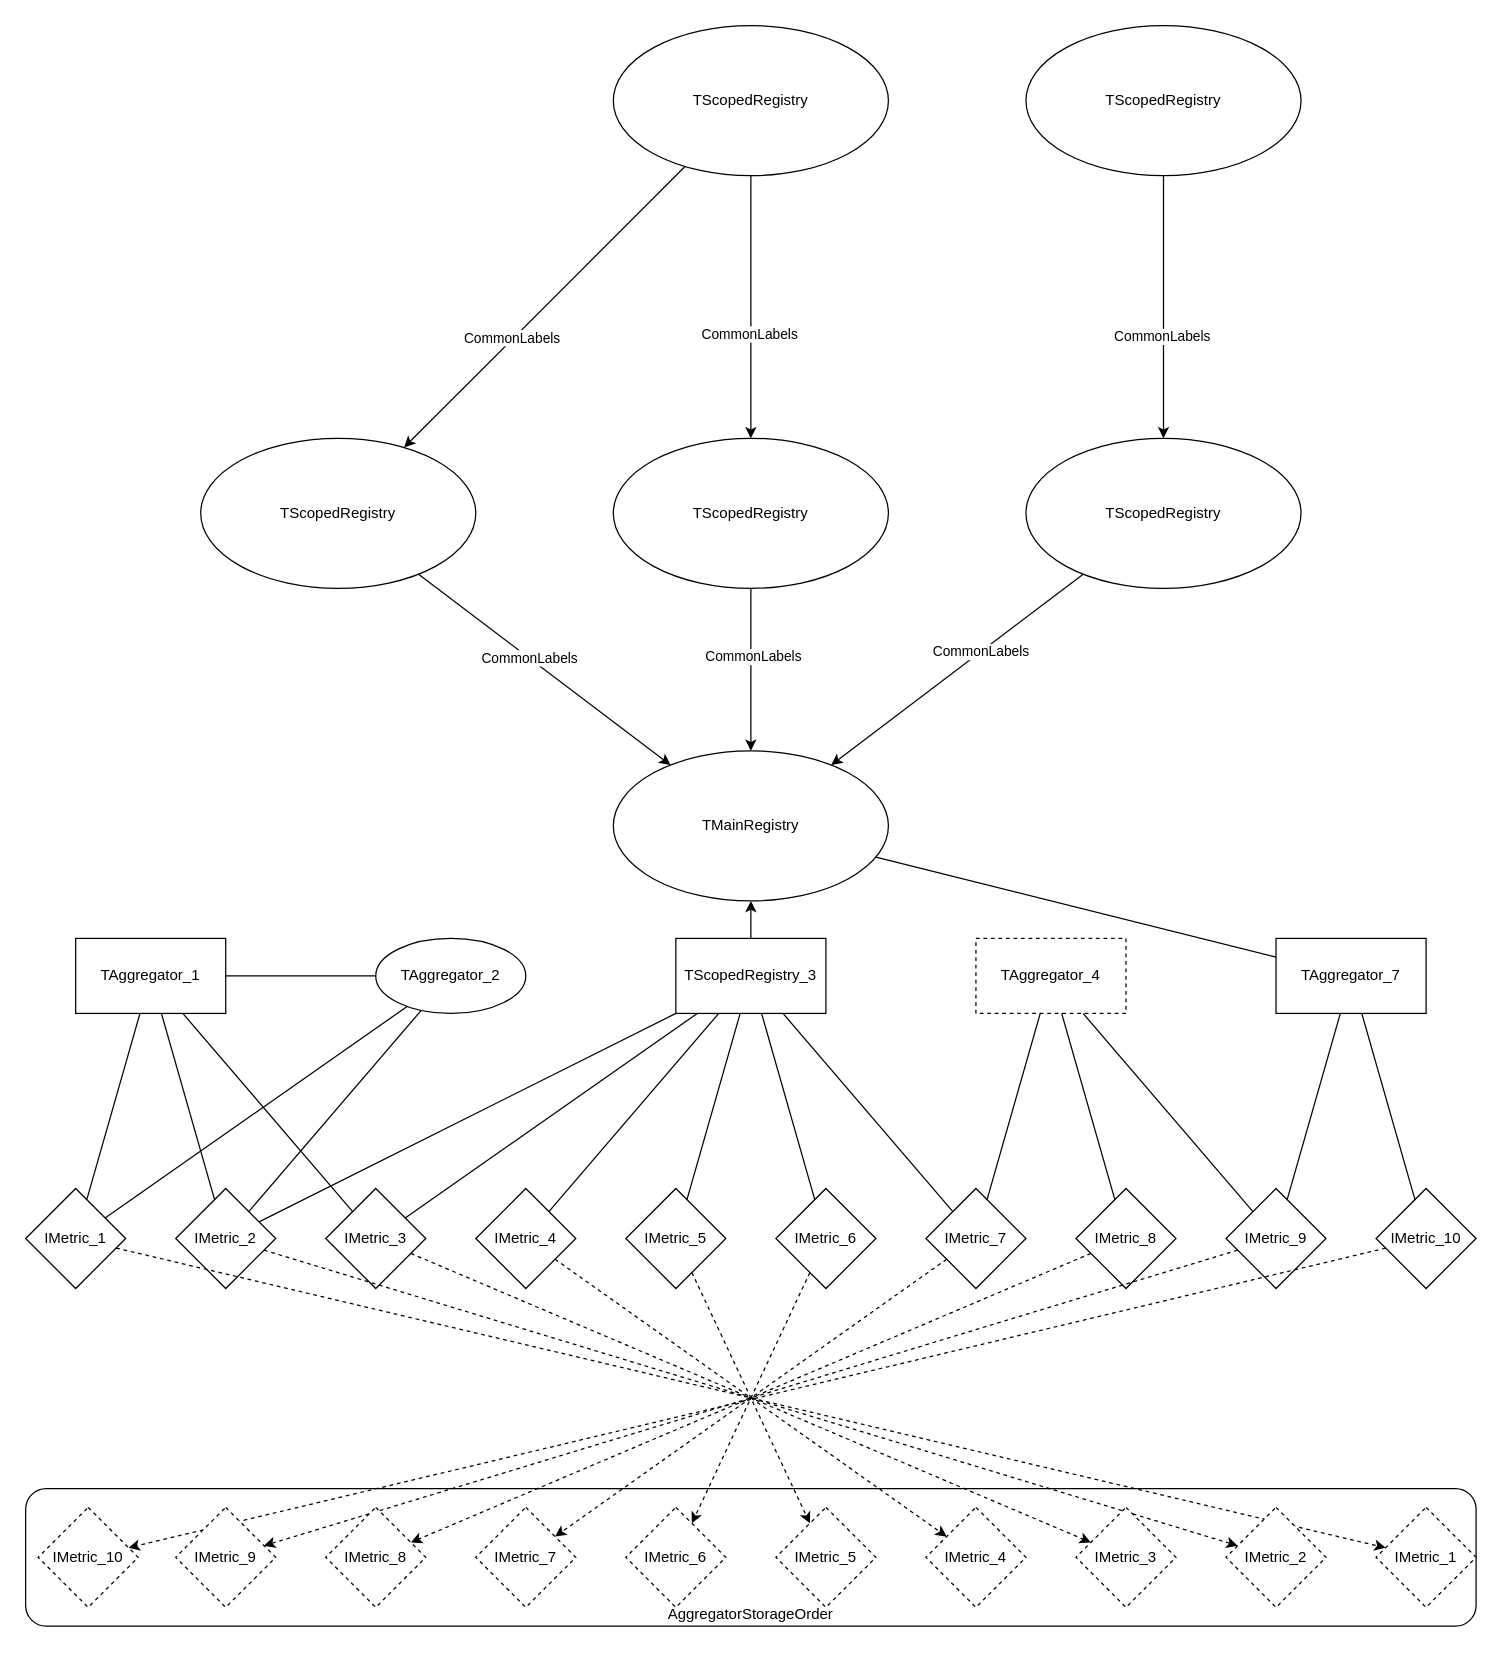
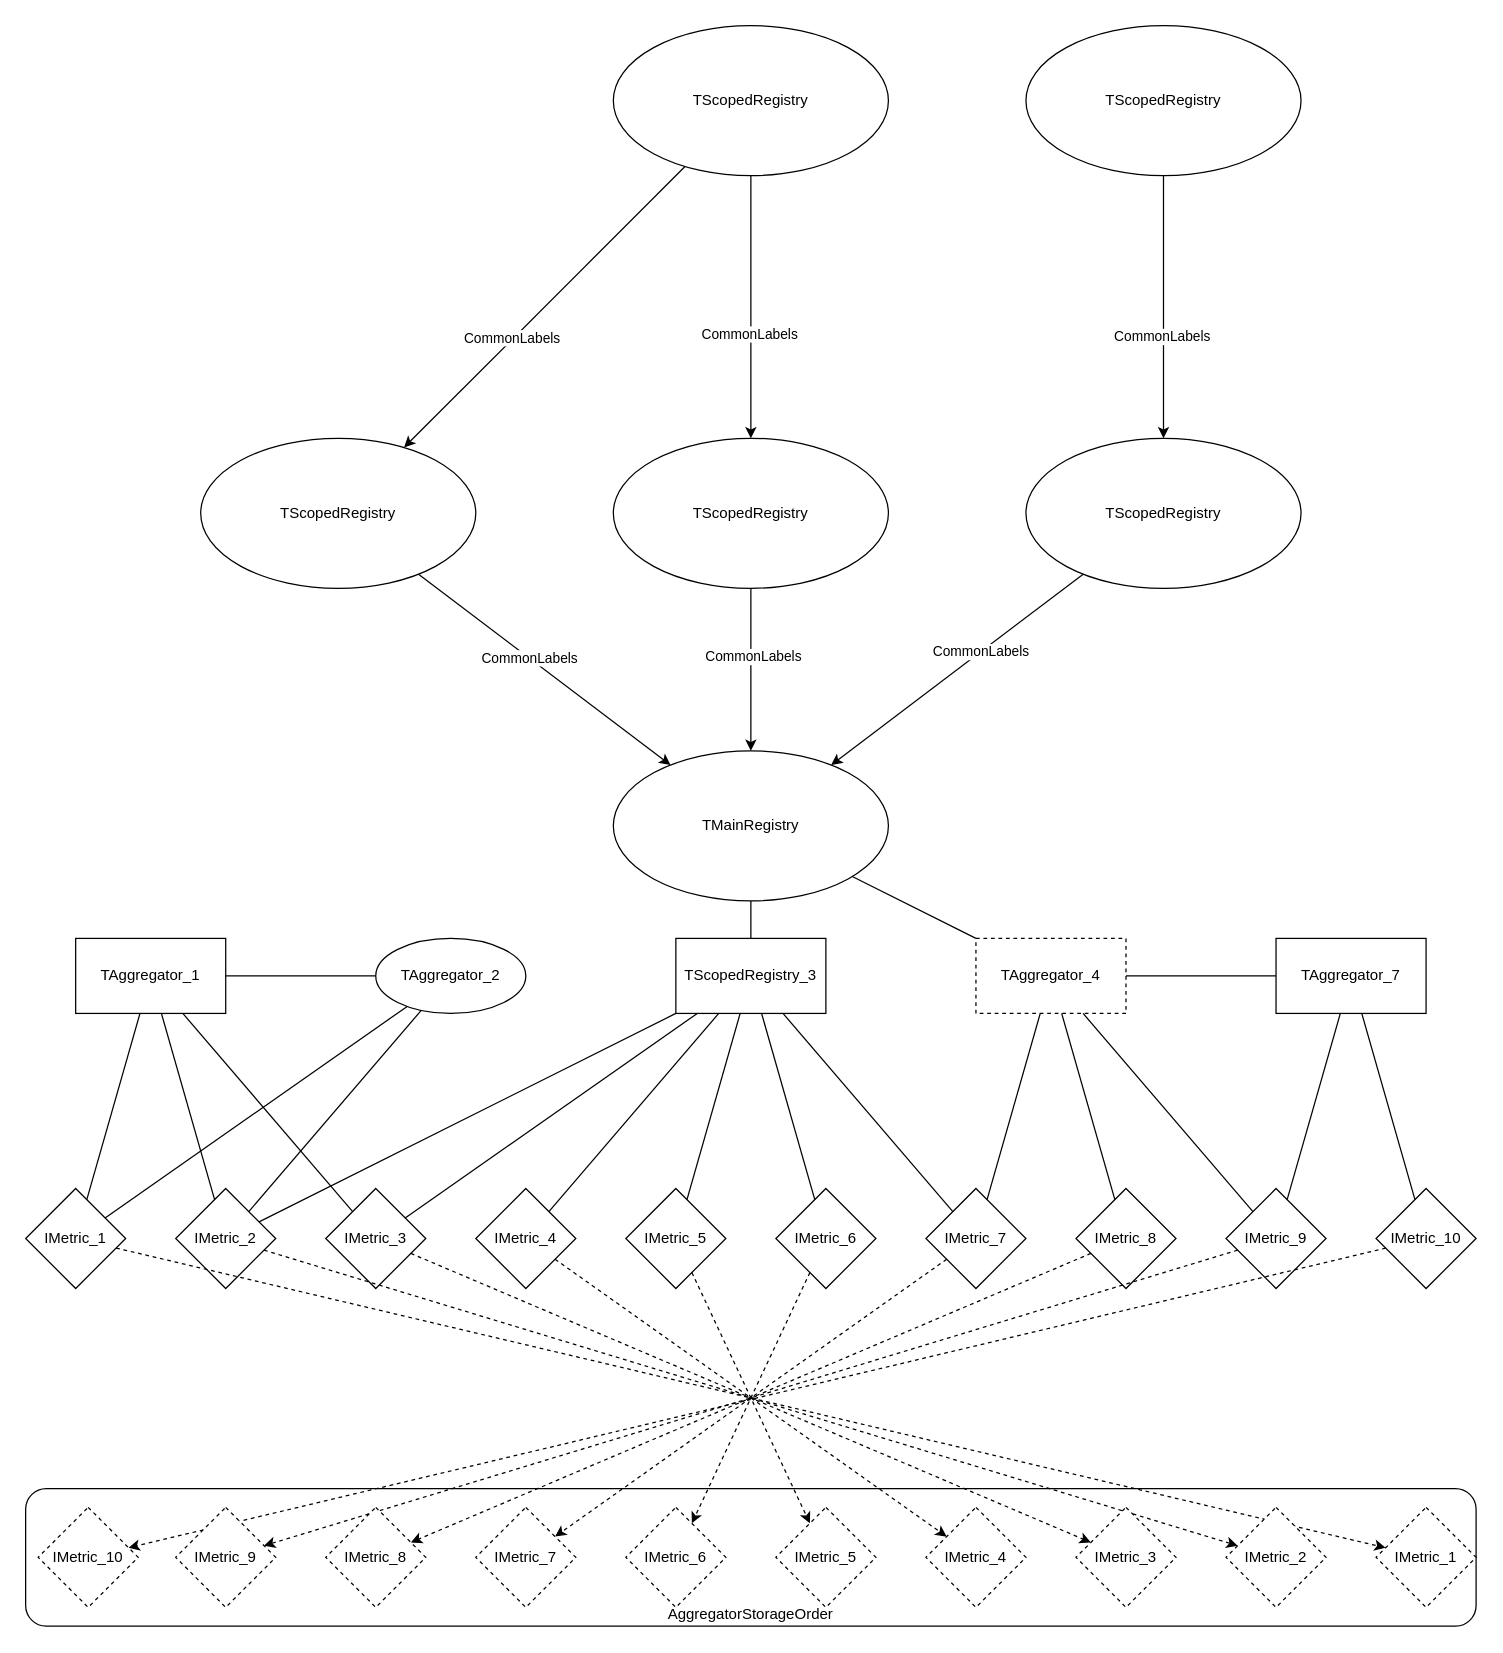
none -> (914, 907)
(1076, 907) -> (1201, 976)
(751, 911) -> (751, 907)
